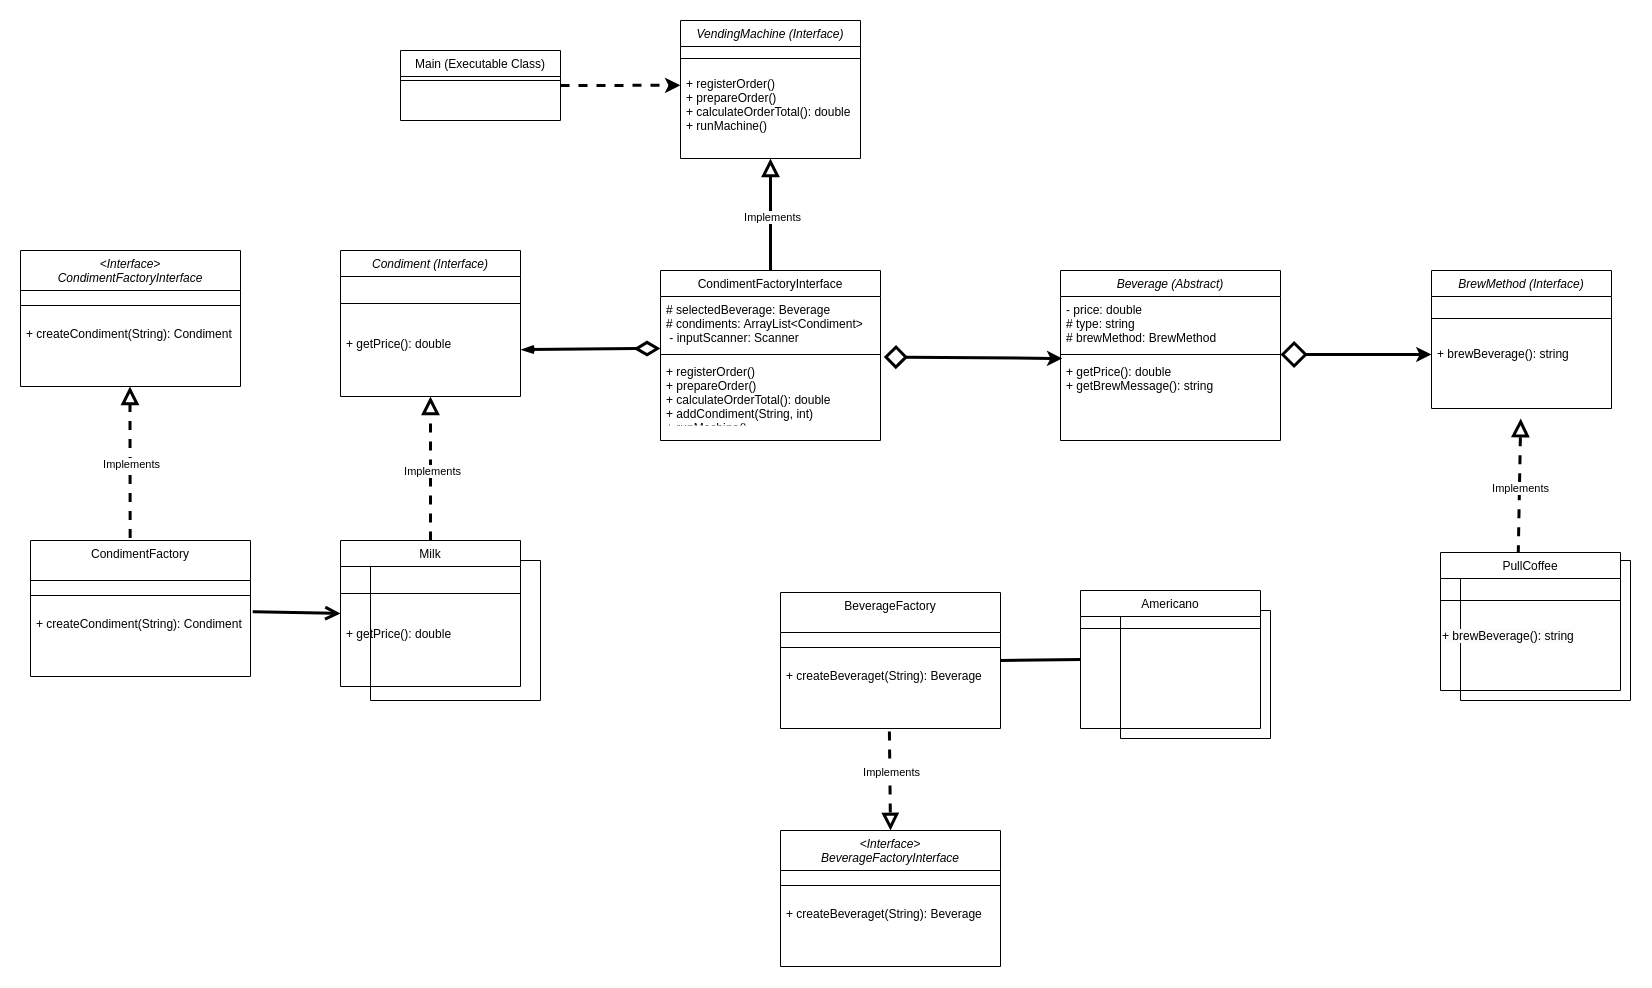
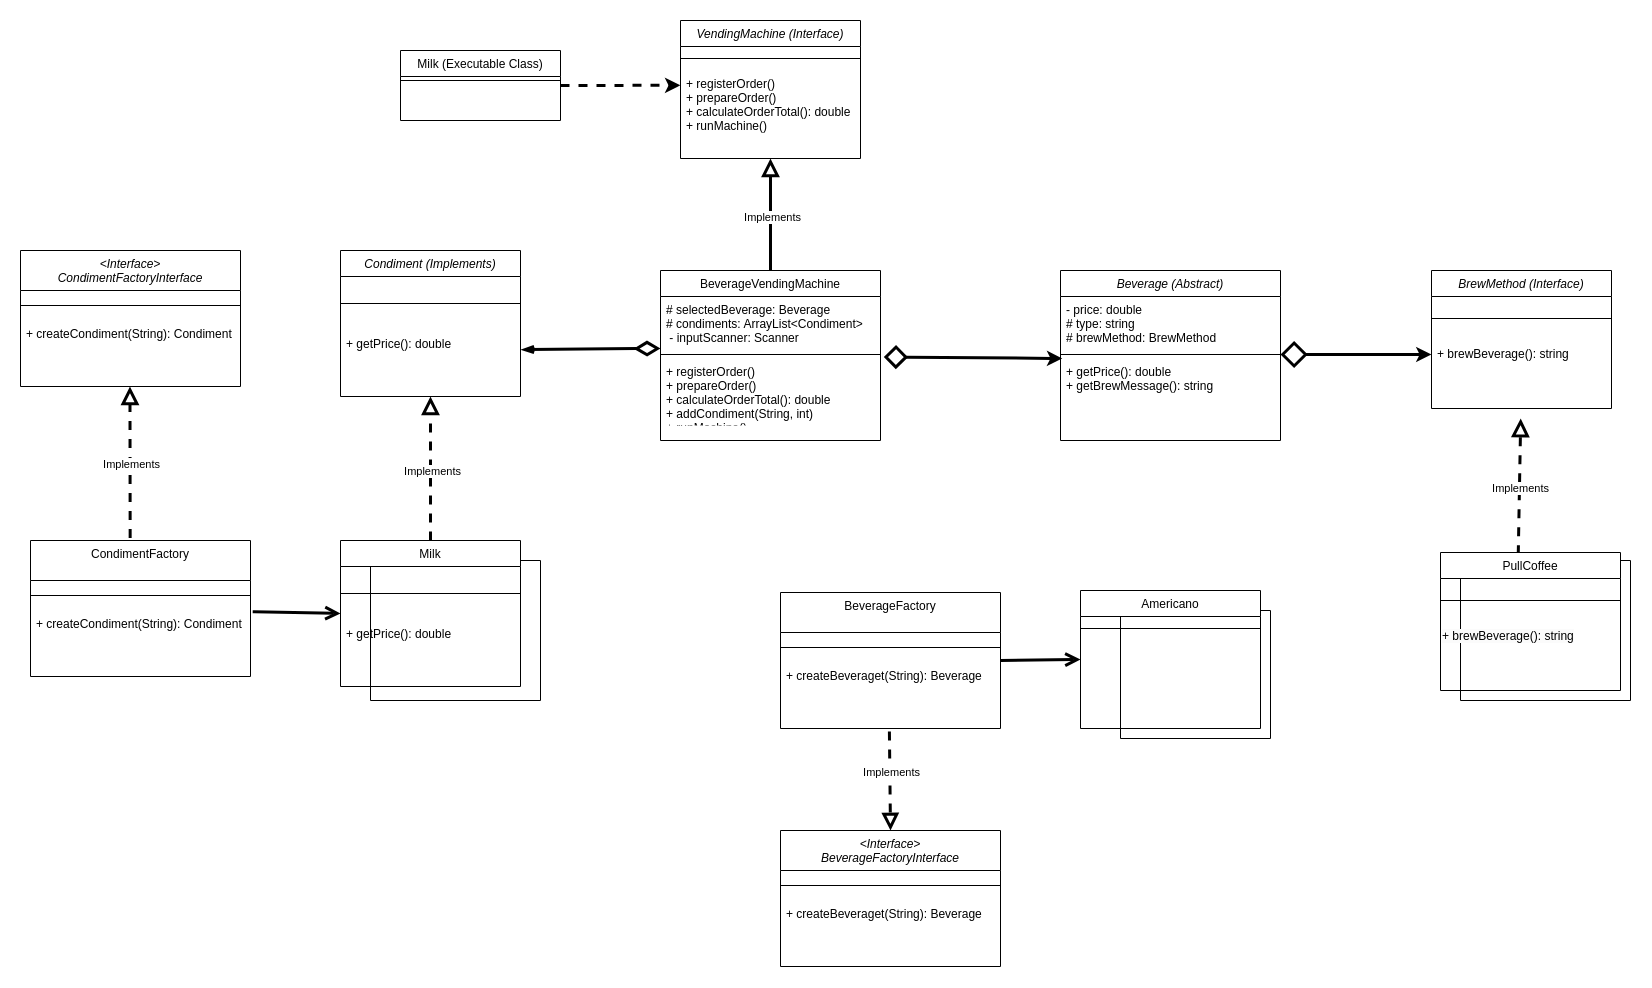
(480, 64) -> (480, 64)
(430, 264) -> (430, 264)
(770, 284) -> (770, 284)
(1072, 660) -> (1070, 660)
